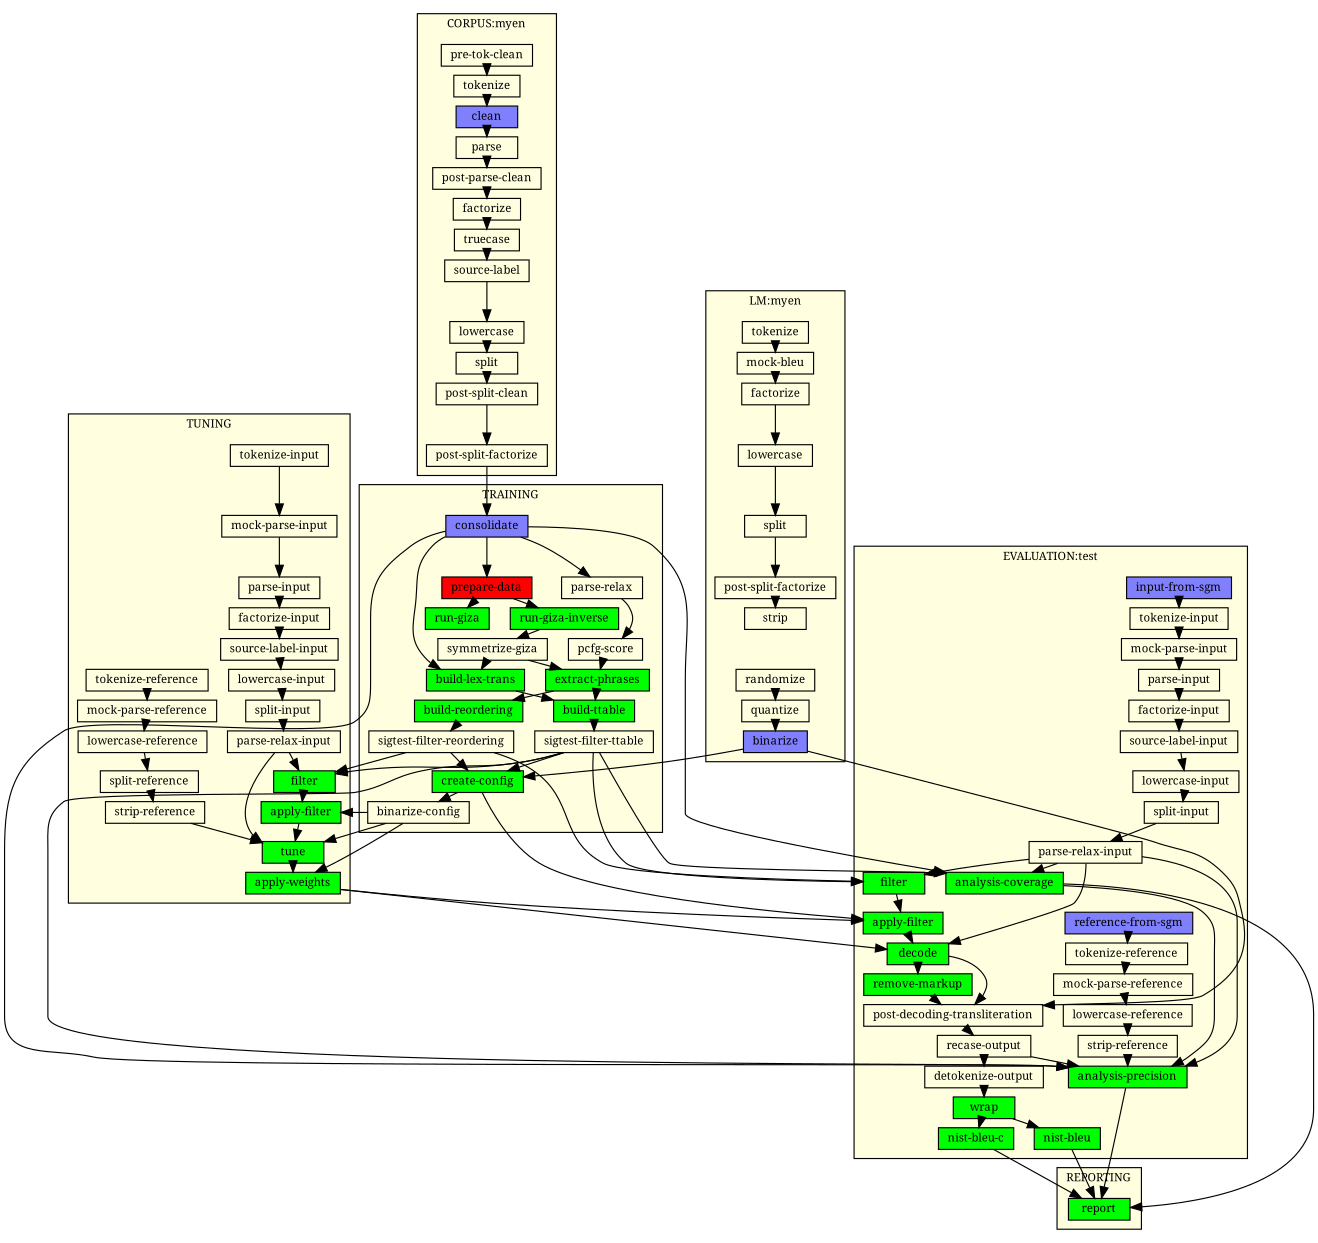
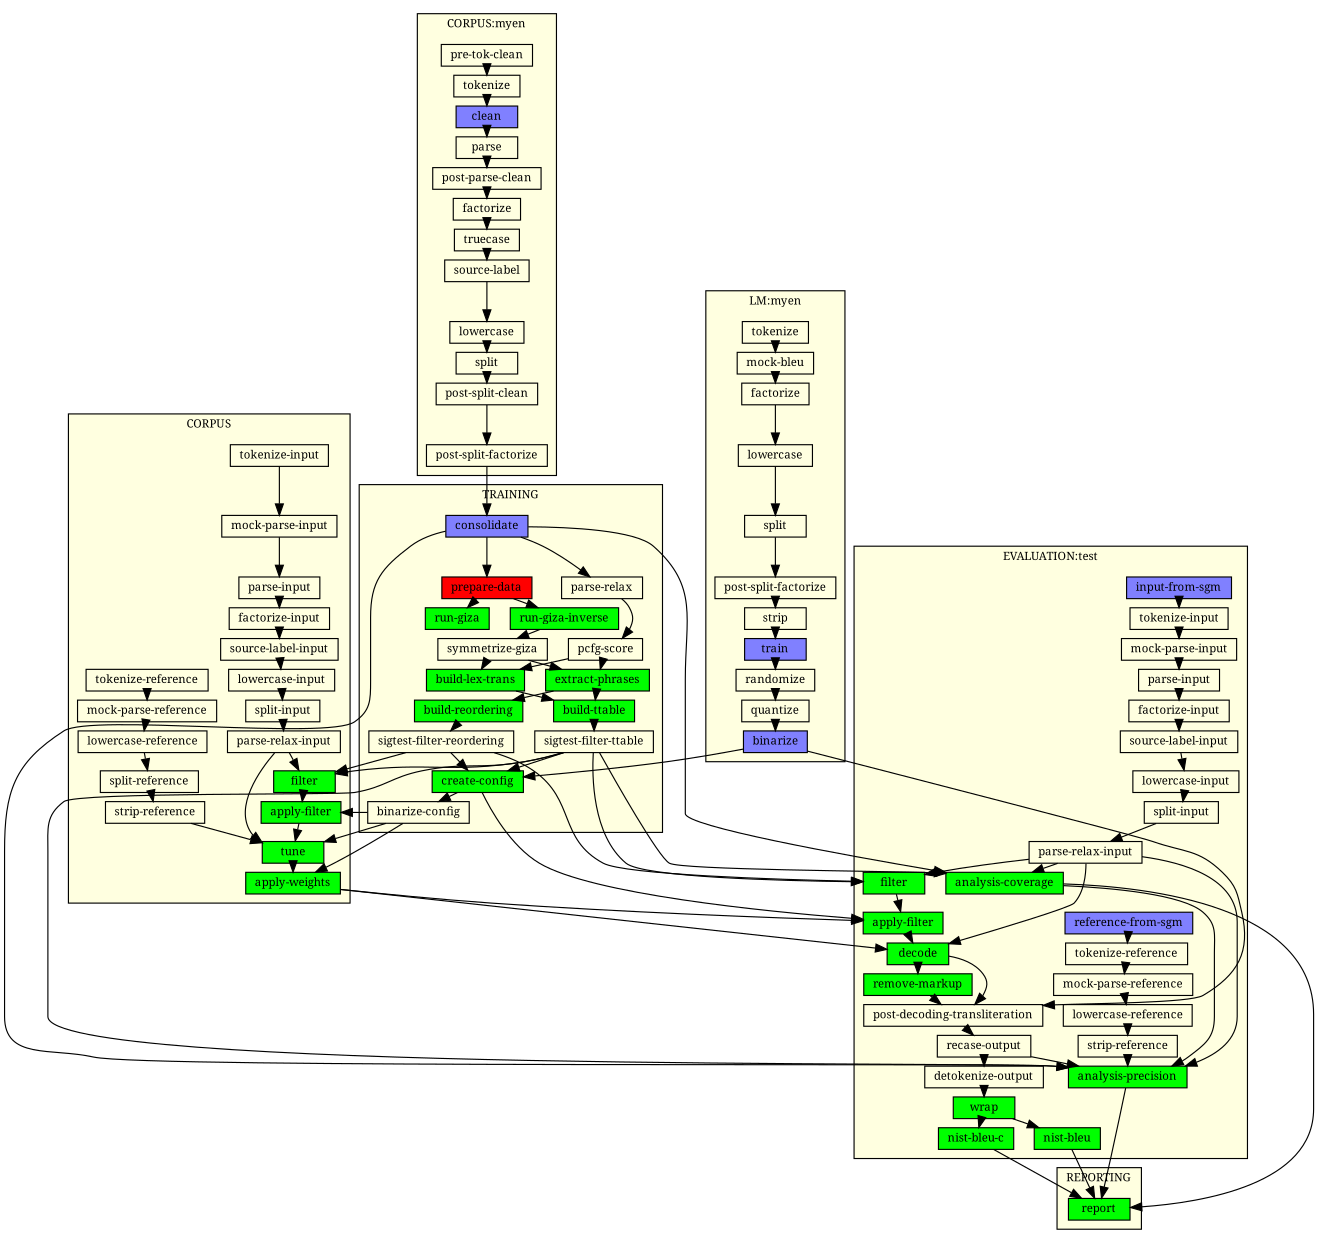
(209, 425) -> (209, 425)
(416, 597) -> (555, 662)
none -> (775, 649)
